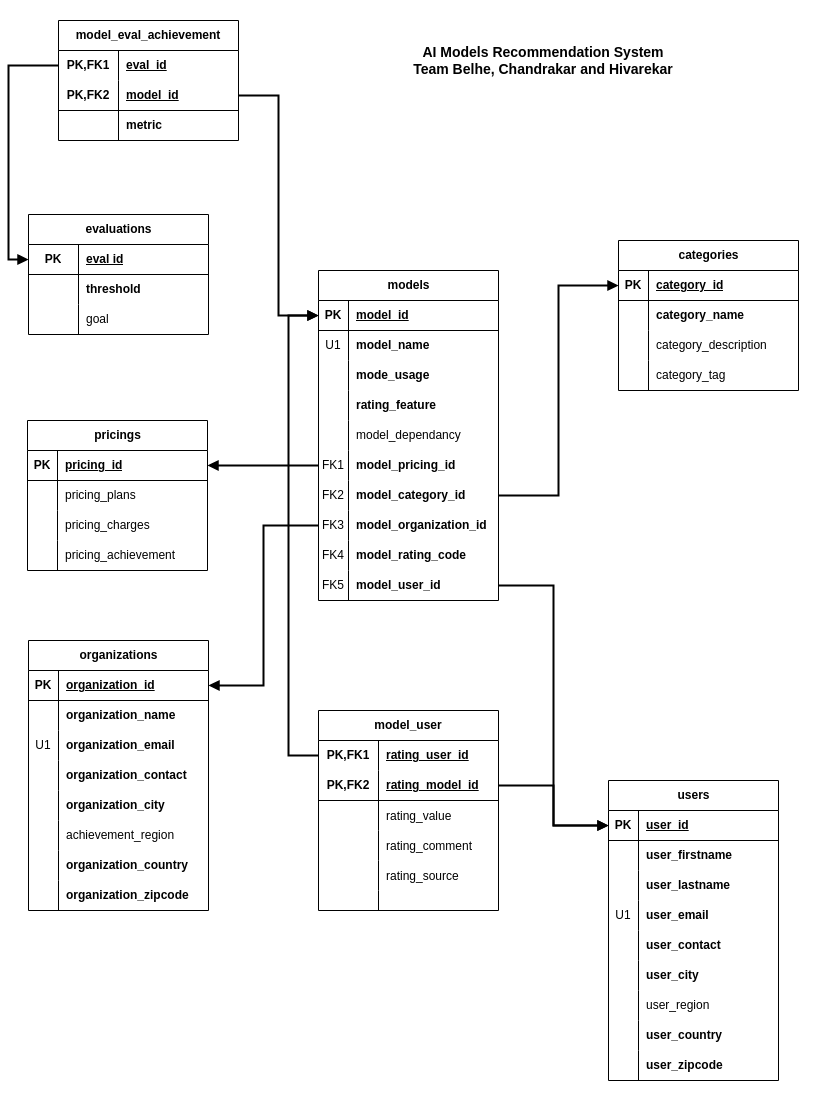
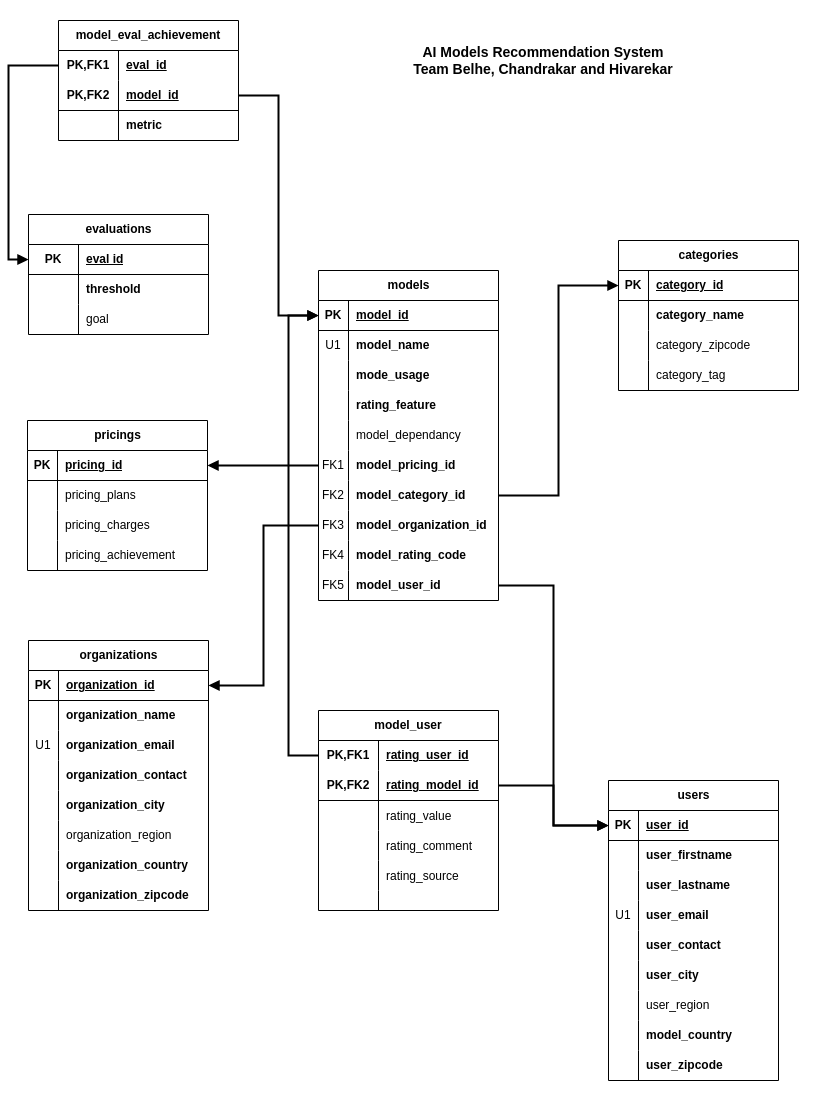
(721, 346) -> (709, 346)
(124, 836) -> (126, 836)
(687, 1036) -> (689, 1036)
